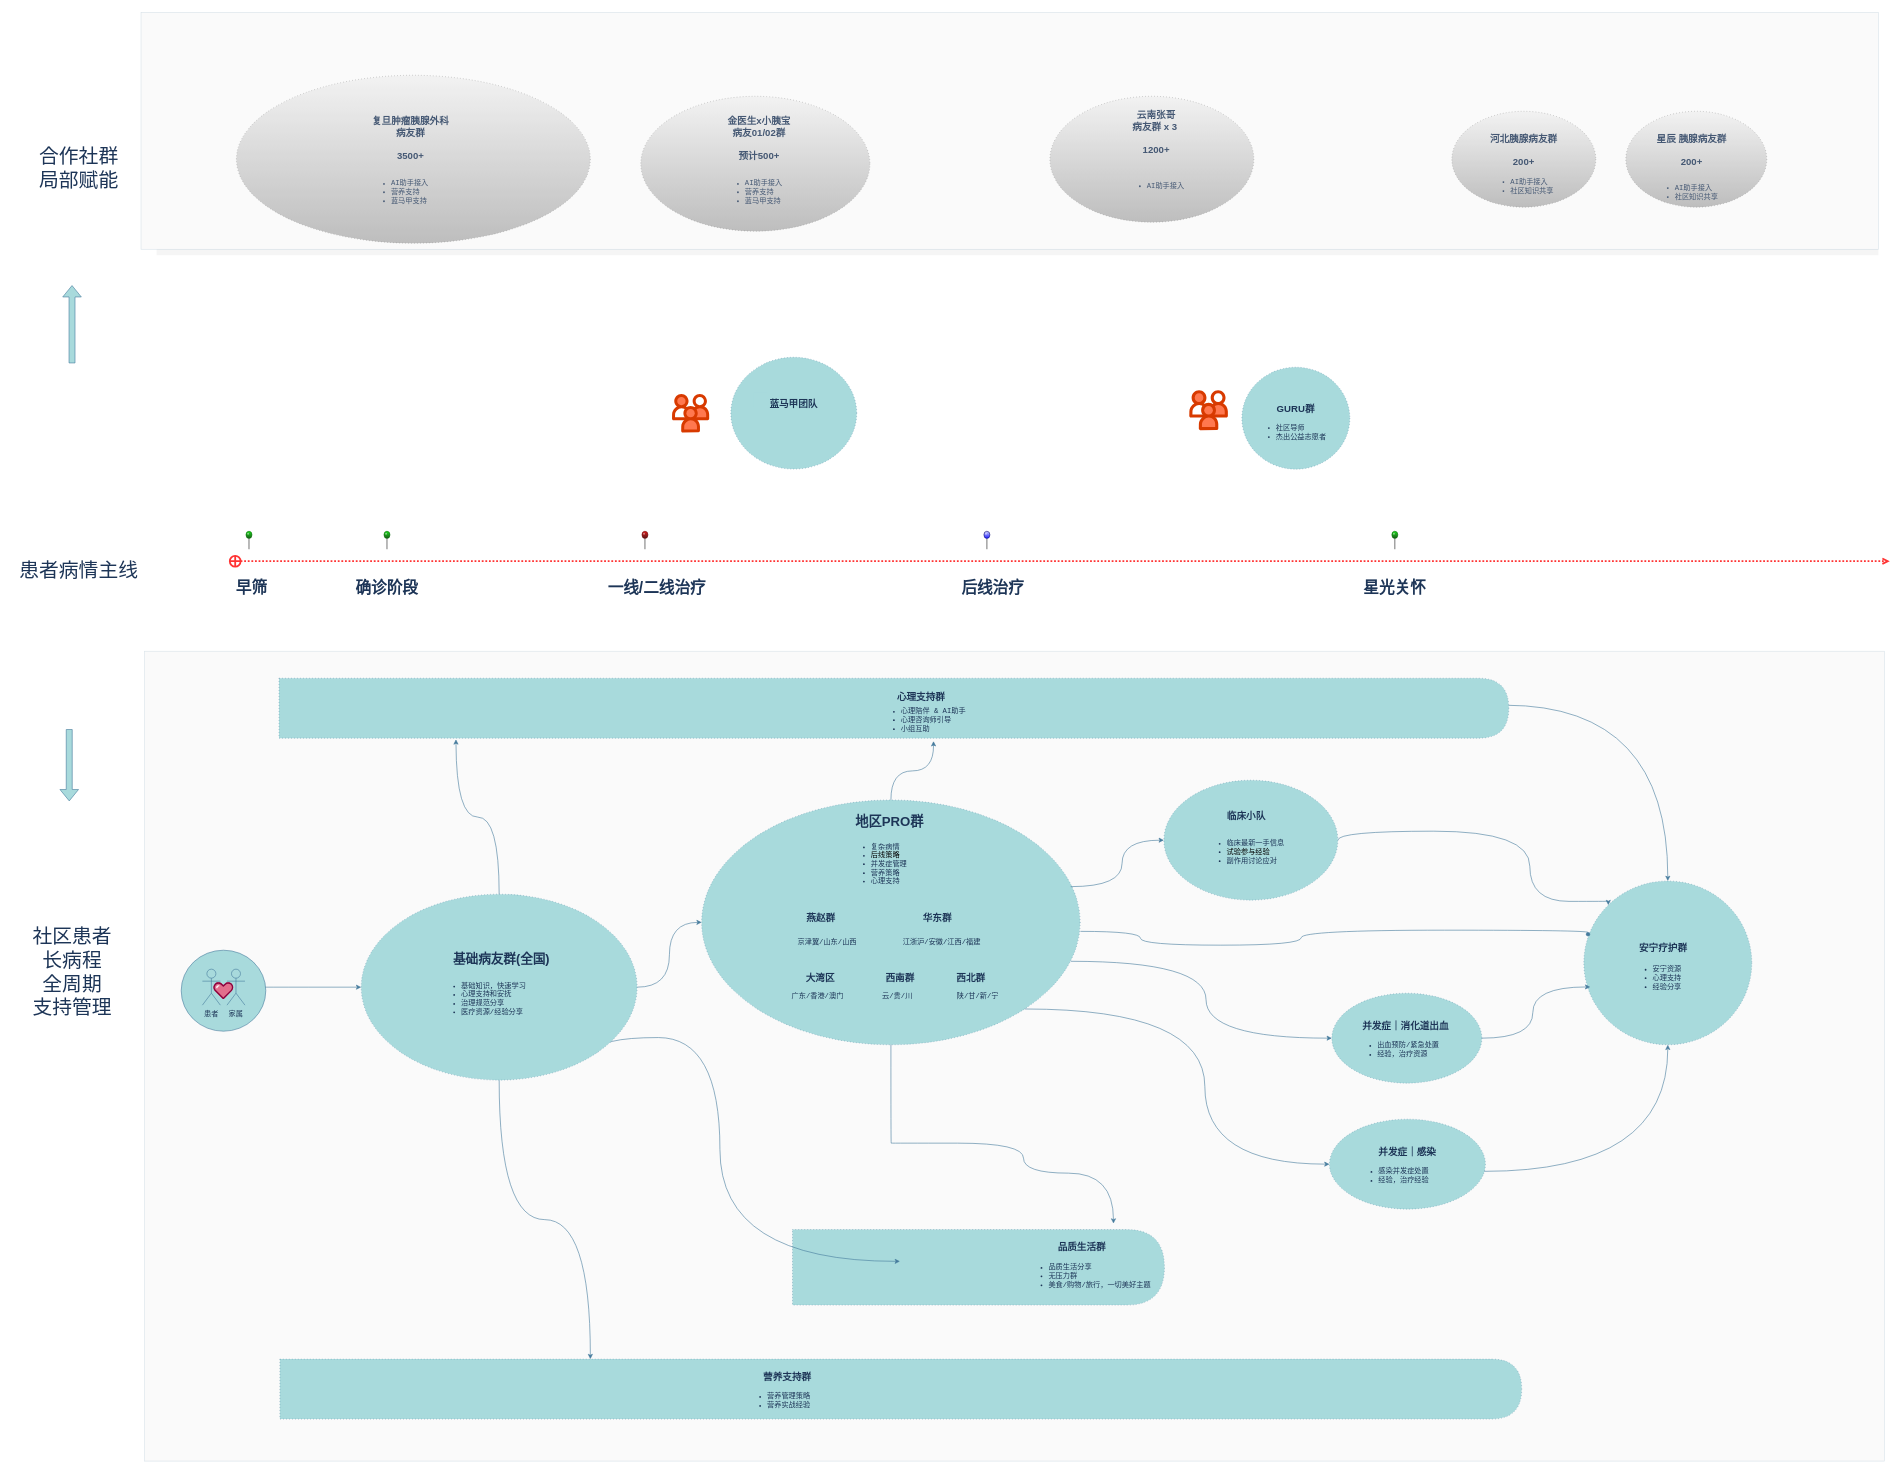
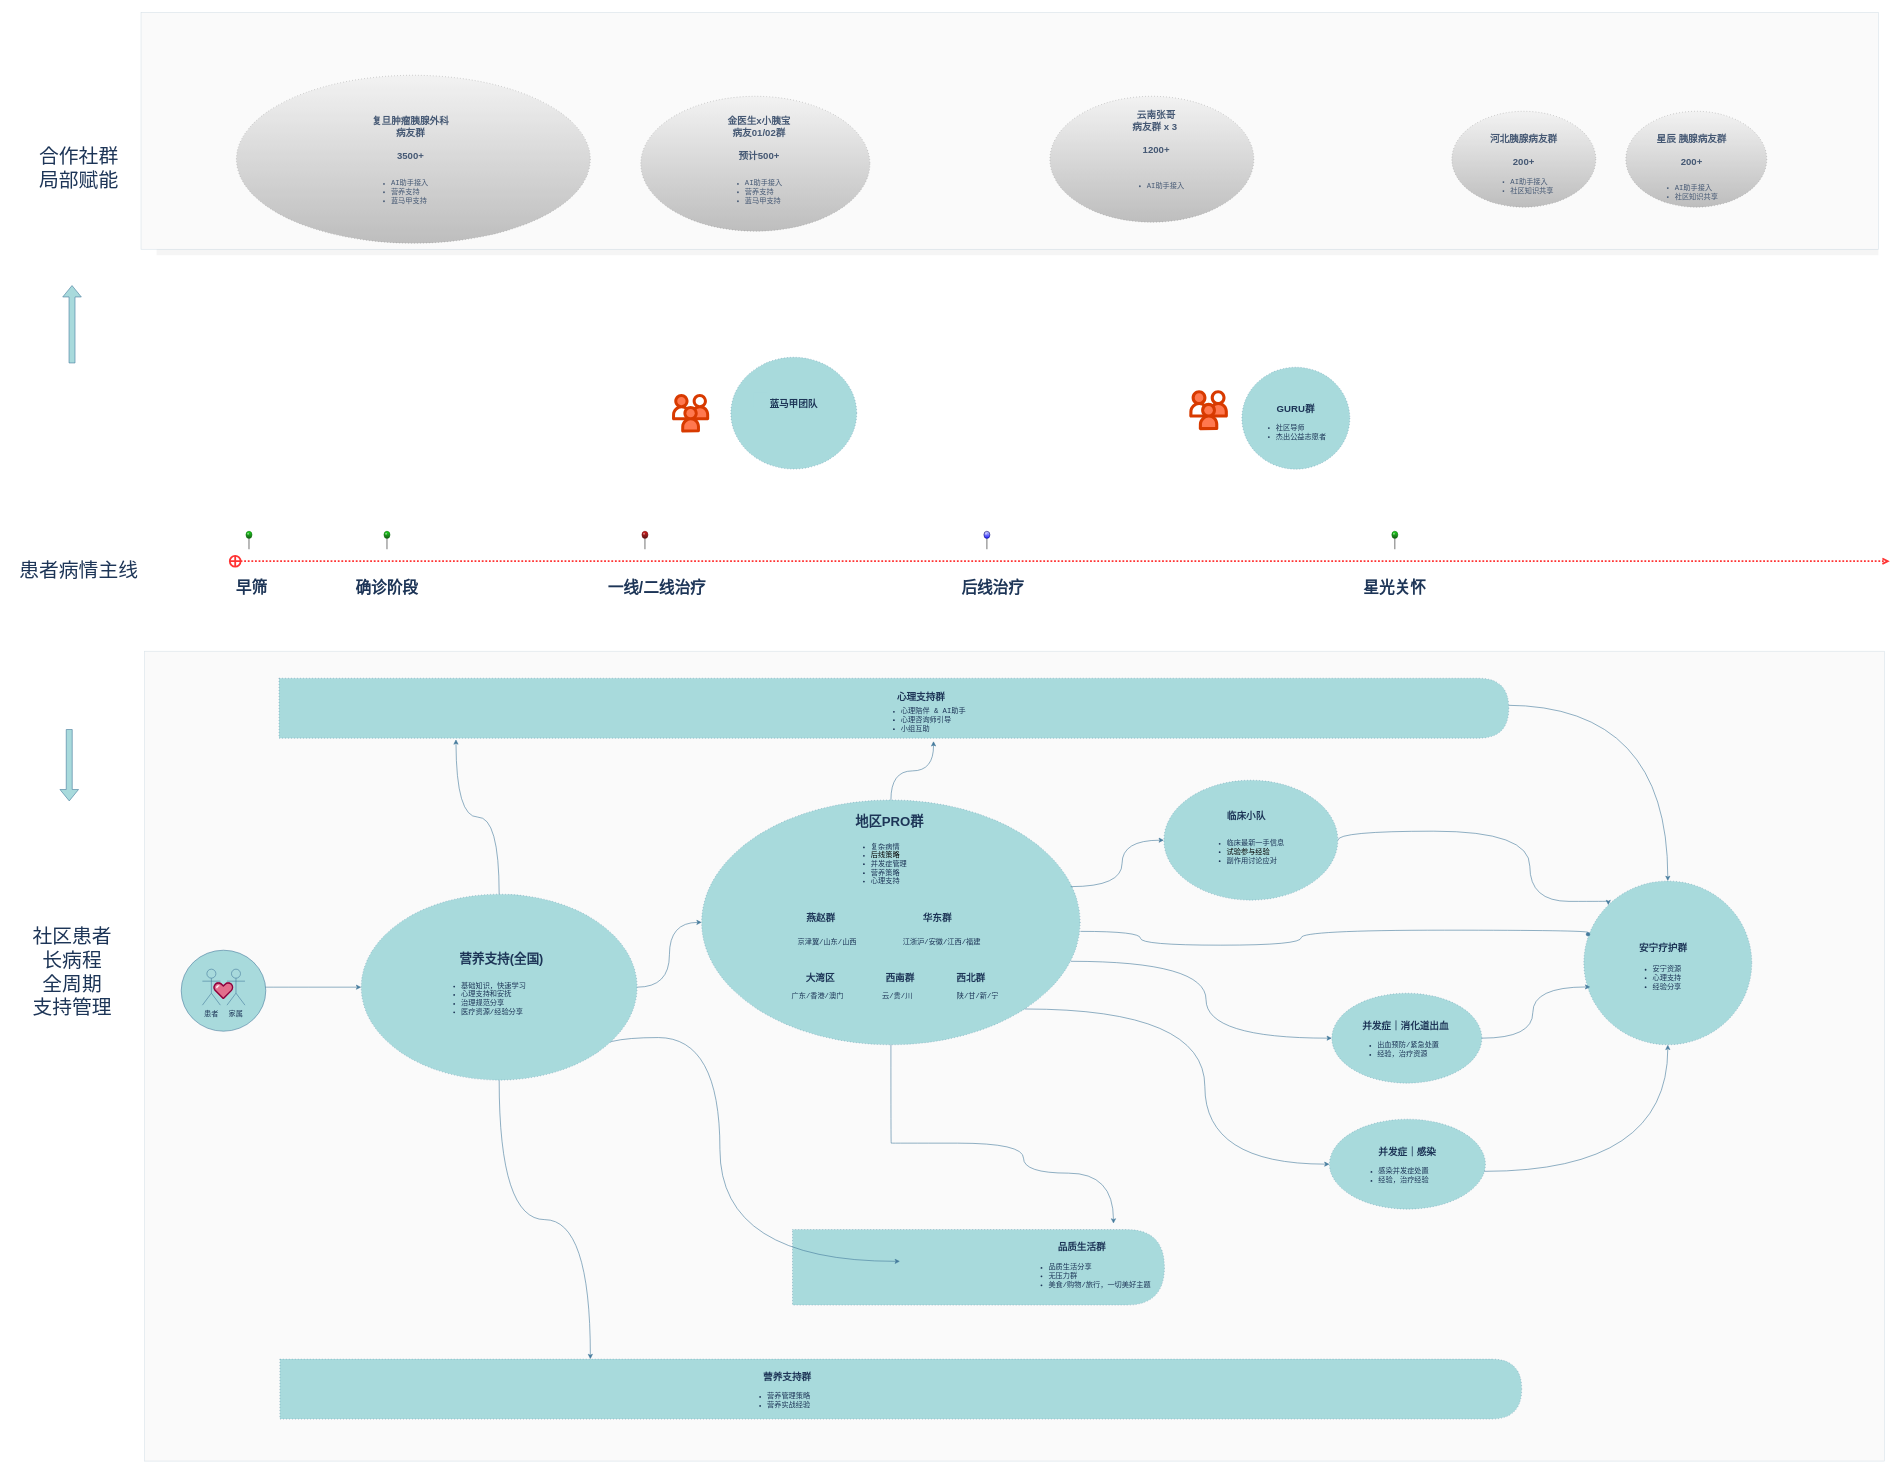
(501, 959) -> (501, 959)
